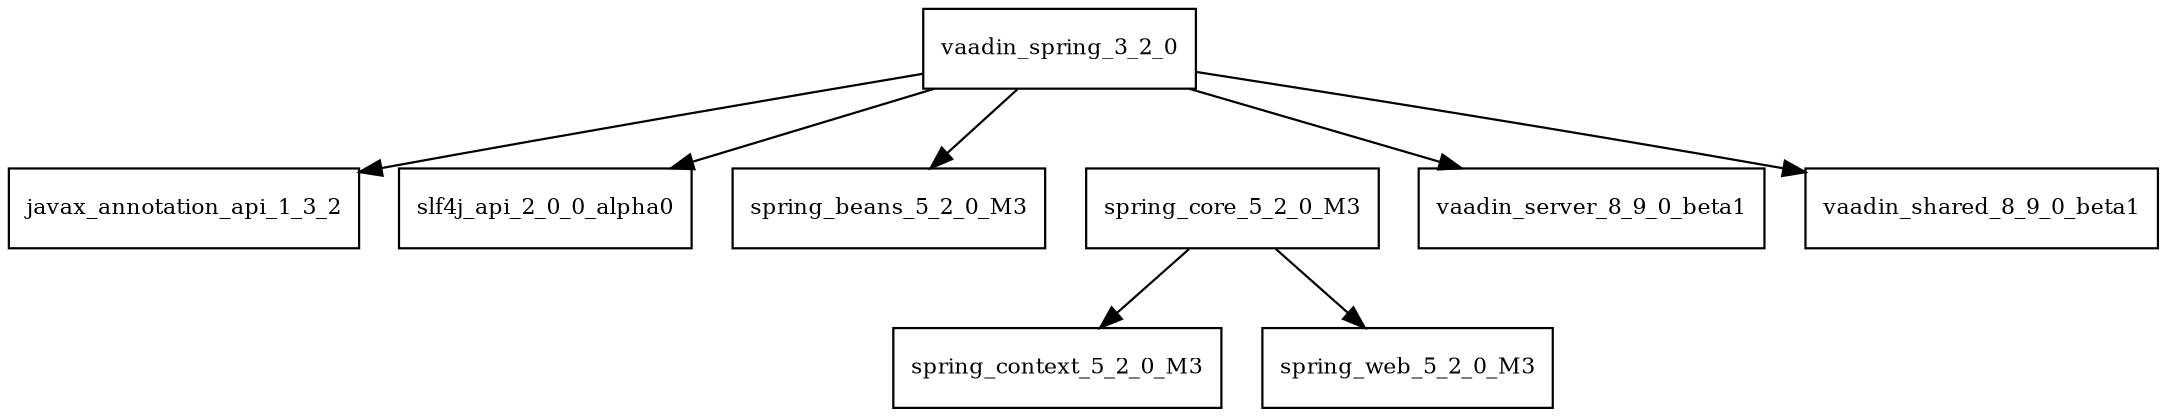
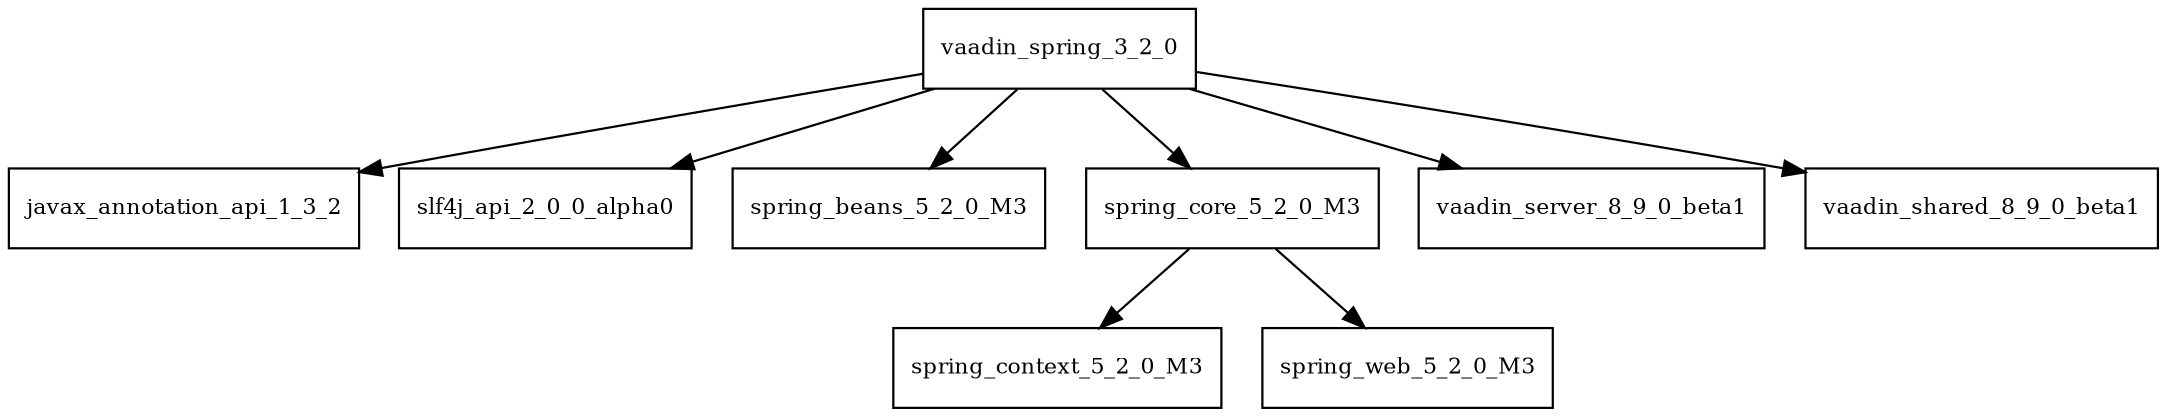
none -> (1138, 121)
